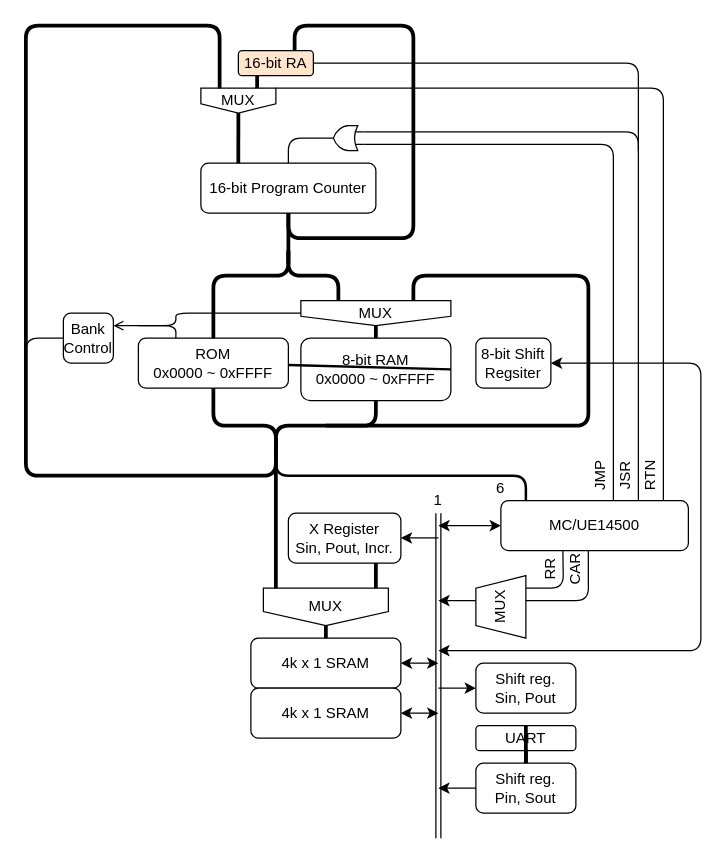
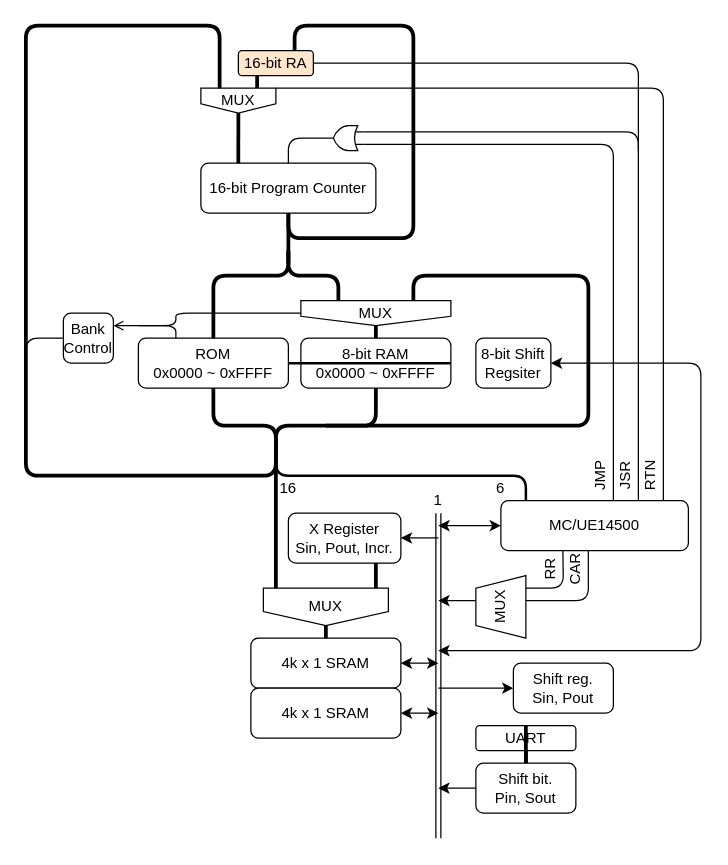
(376, 369) -> (376, 363)
none -> (288, 488)
(526, 688) -> (563, 688)
(526, 788) -> (526, 788)
